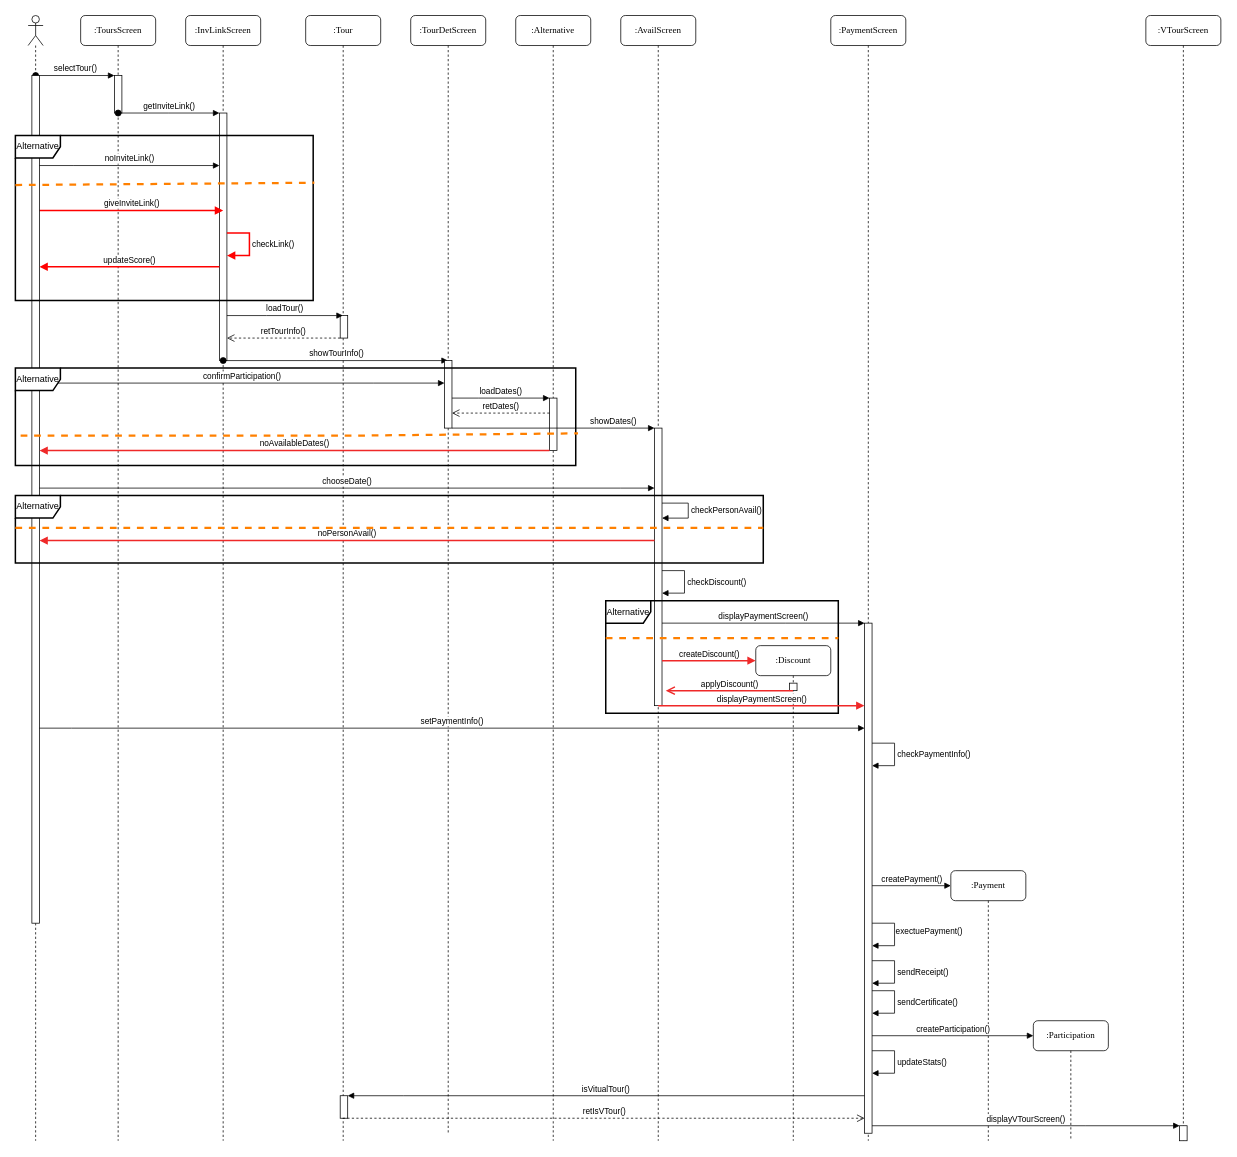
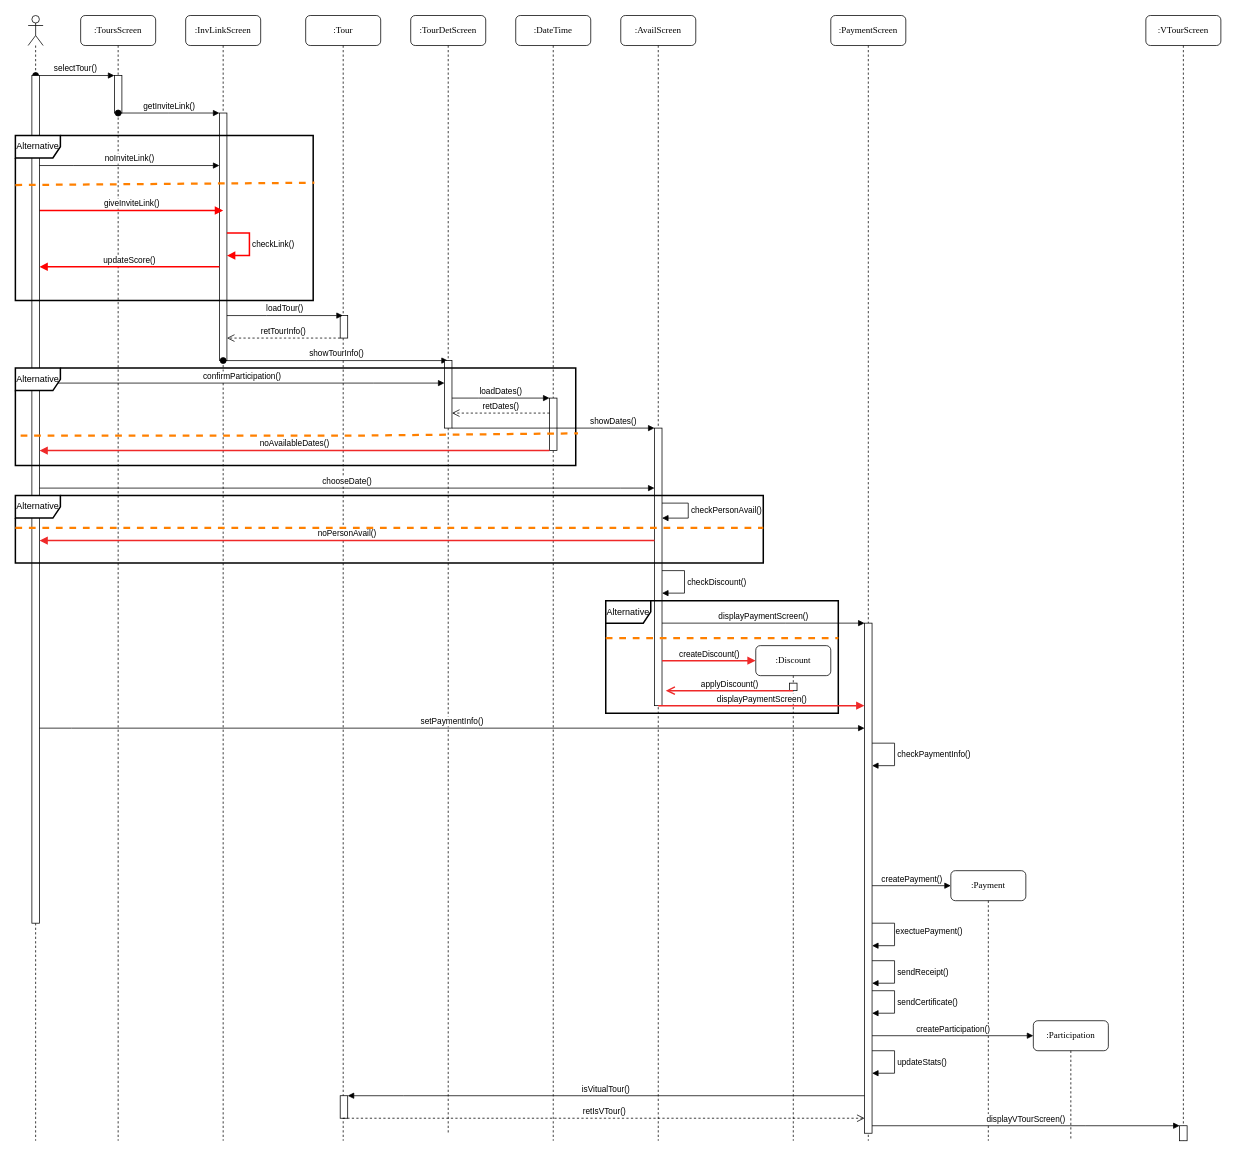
(553, 30) -> (553, 30)
